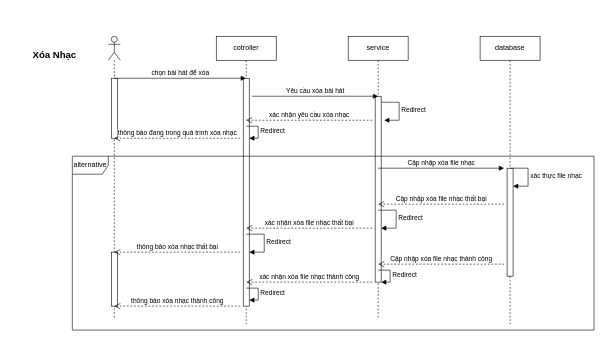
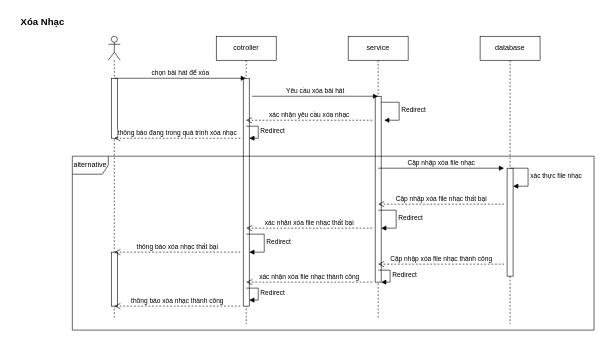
(54, 54) -> (42, 21)
